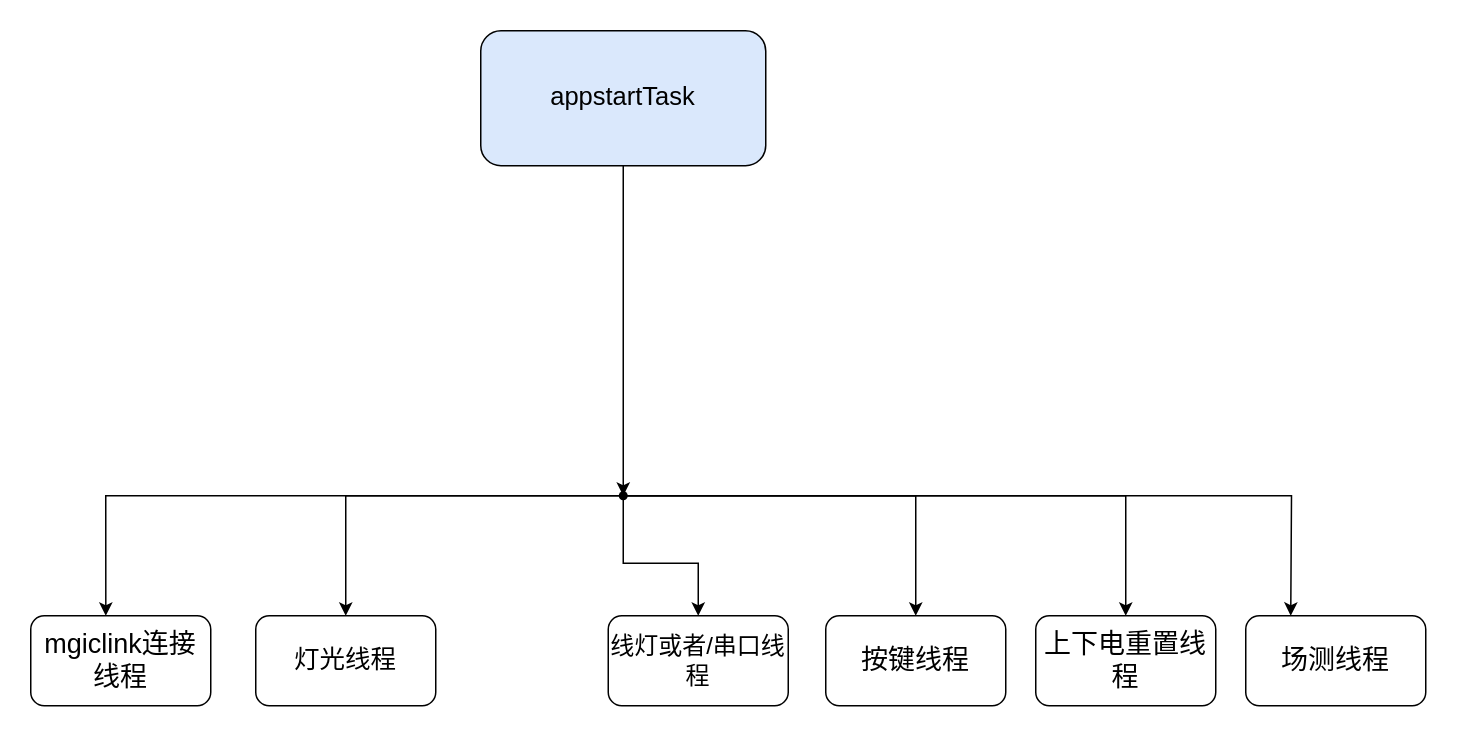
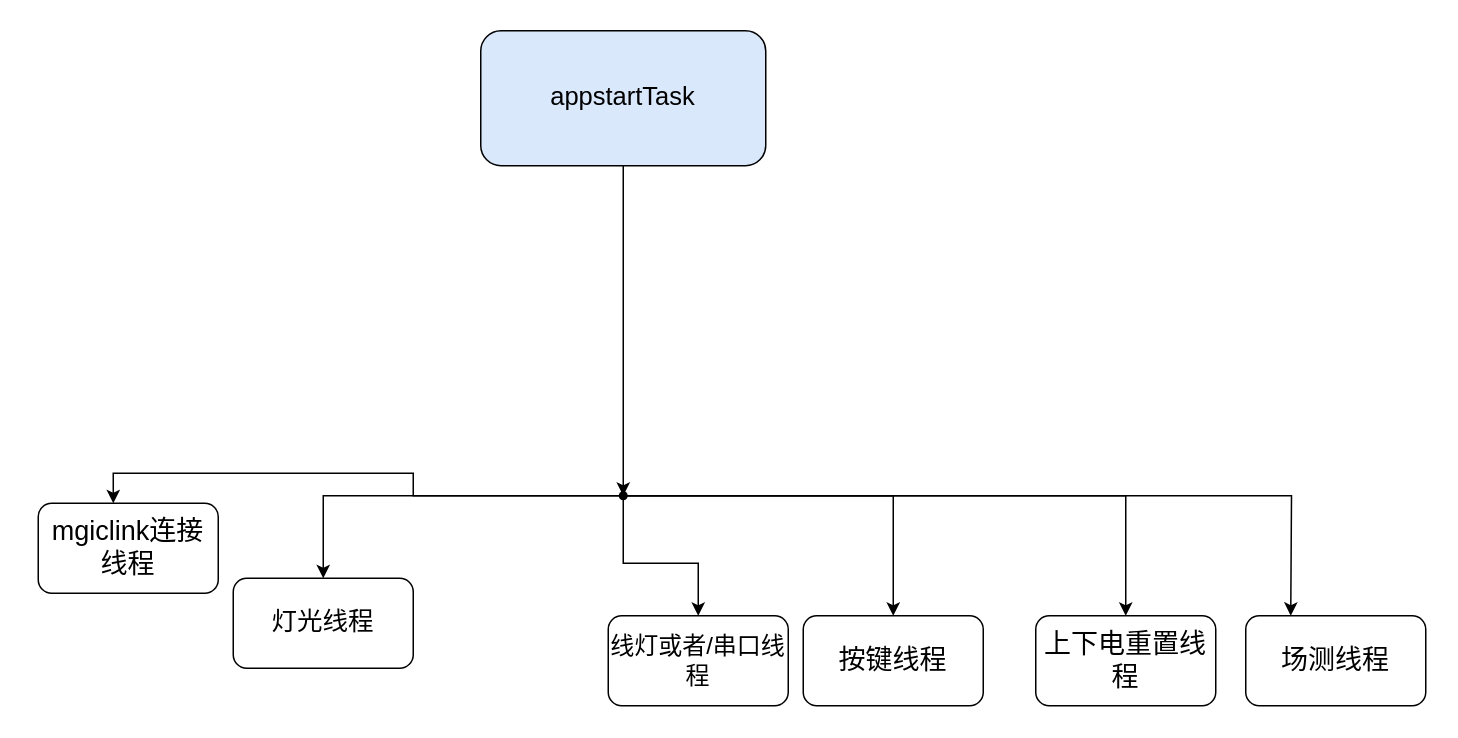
(121, 661) -> (128, 548)
(346, 661) -> (323, 623)
(916, 661) -> (893, 661)
